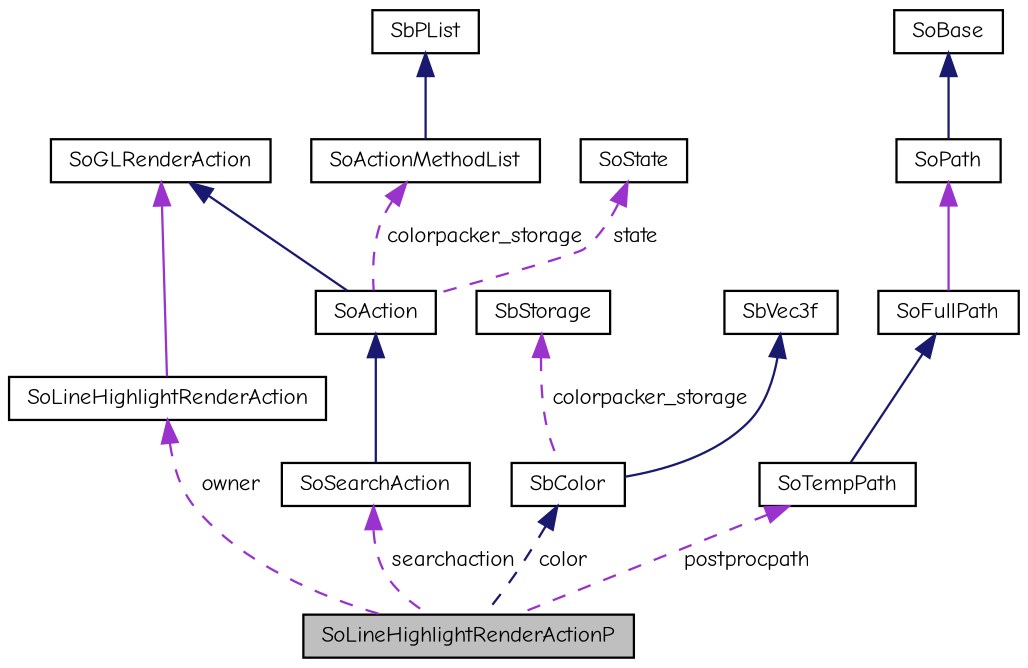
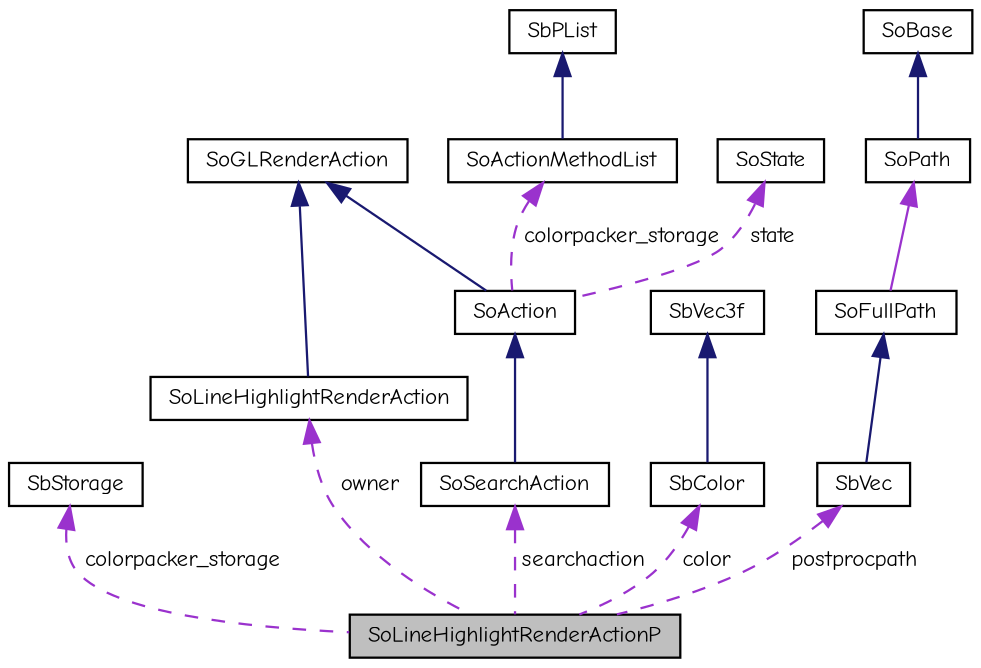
(164, 291) -> (304, 291)
(544, 411) -> (186, 616)
(838, 484) -> (864, 484)
(517, 571) -> (643, 581)
